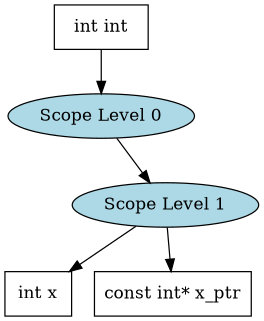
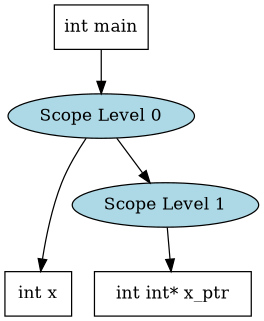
(101, 27) -> (101, 27)
(108, 245) -> (57, 196)
(173, 294) -> (173, 294)
